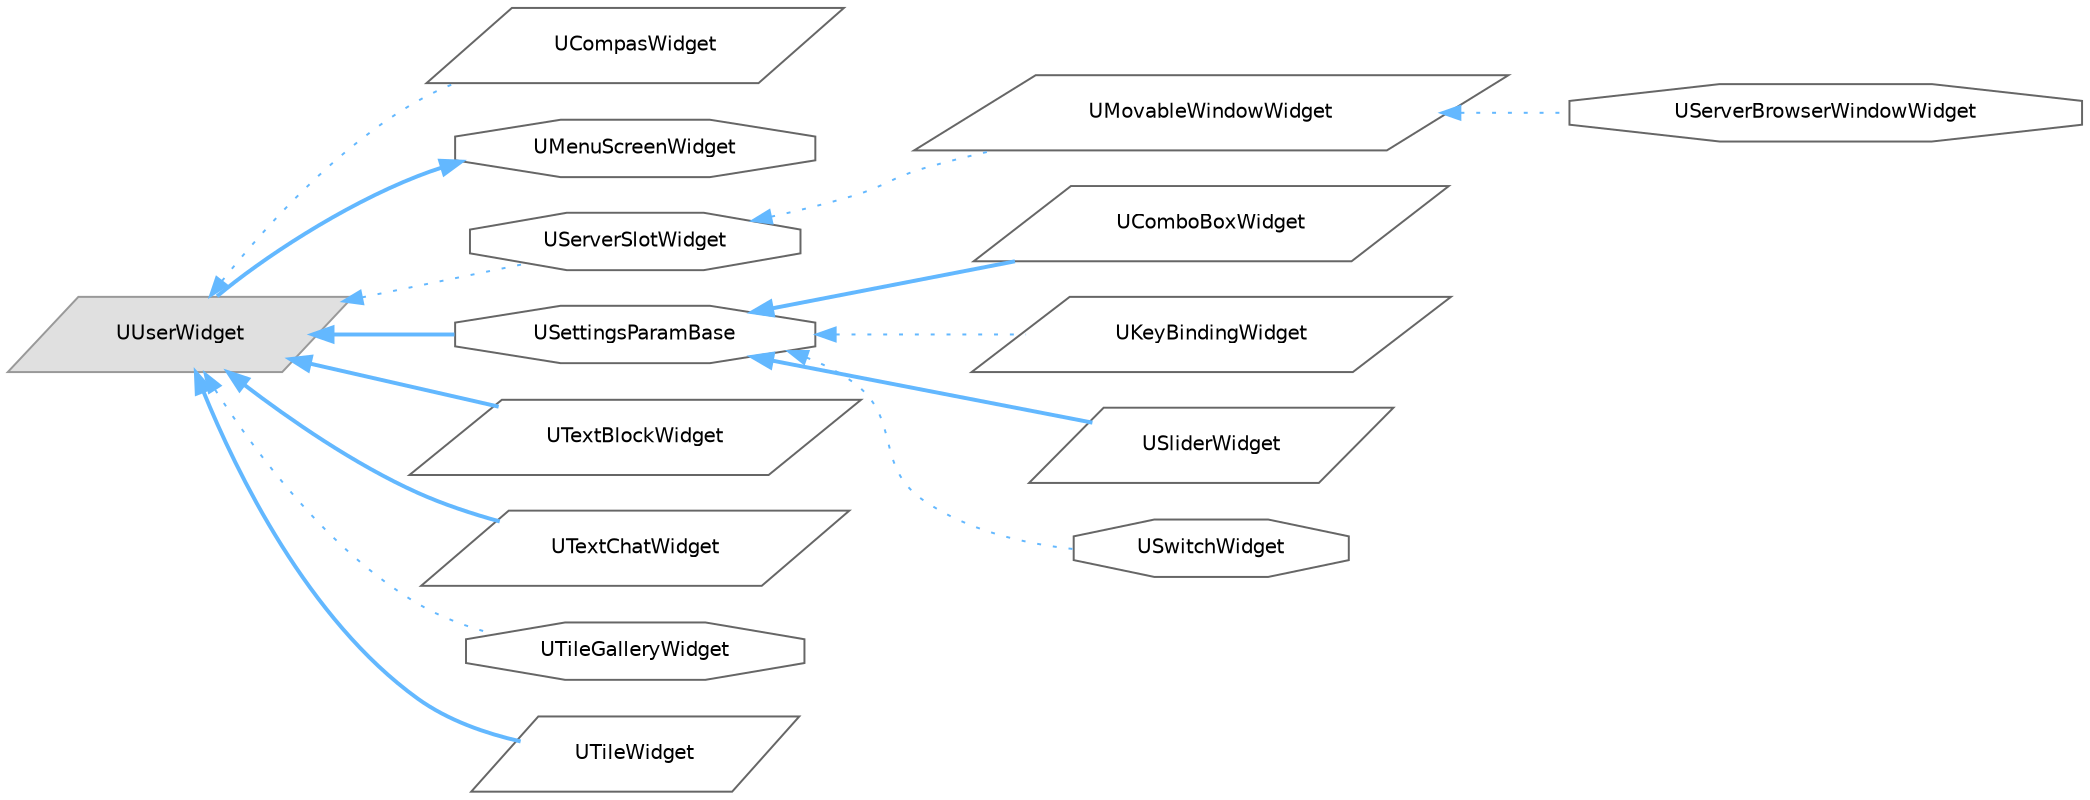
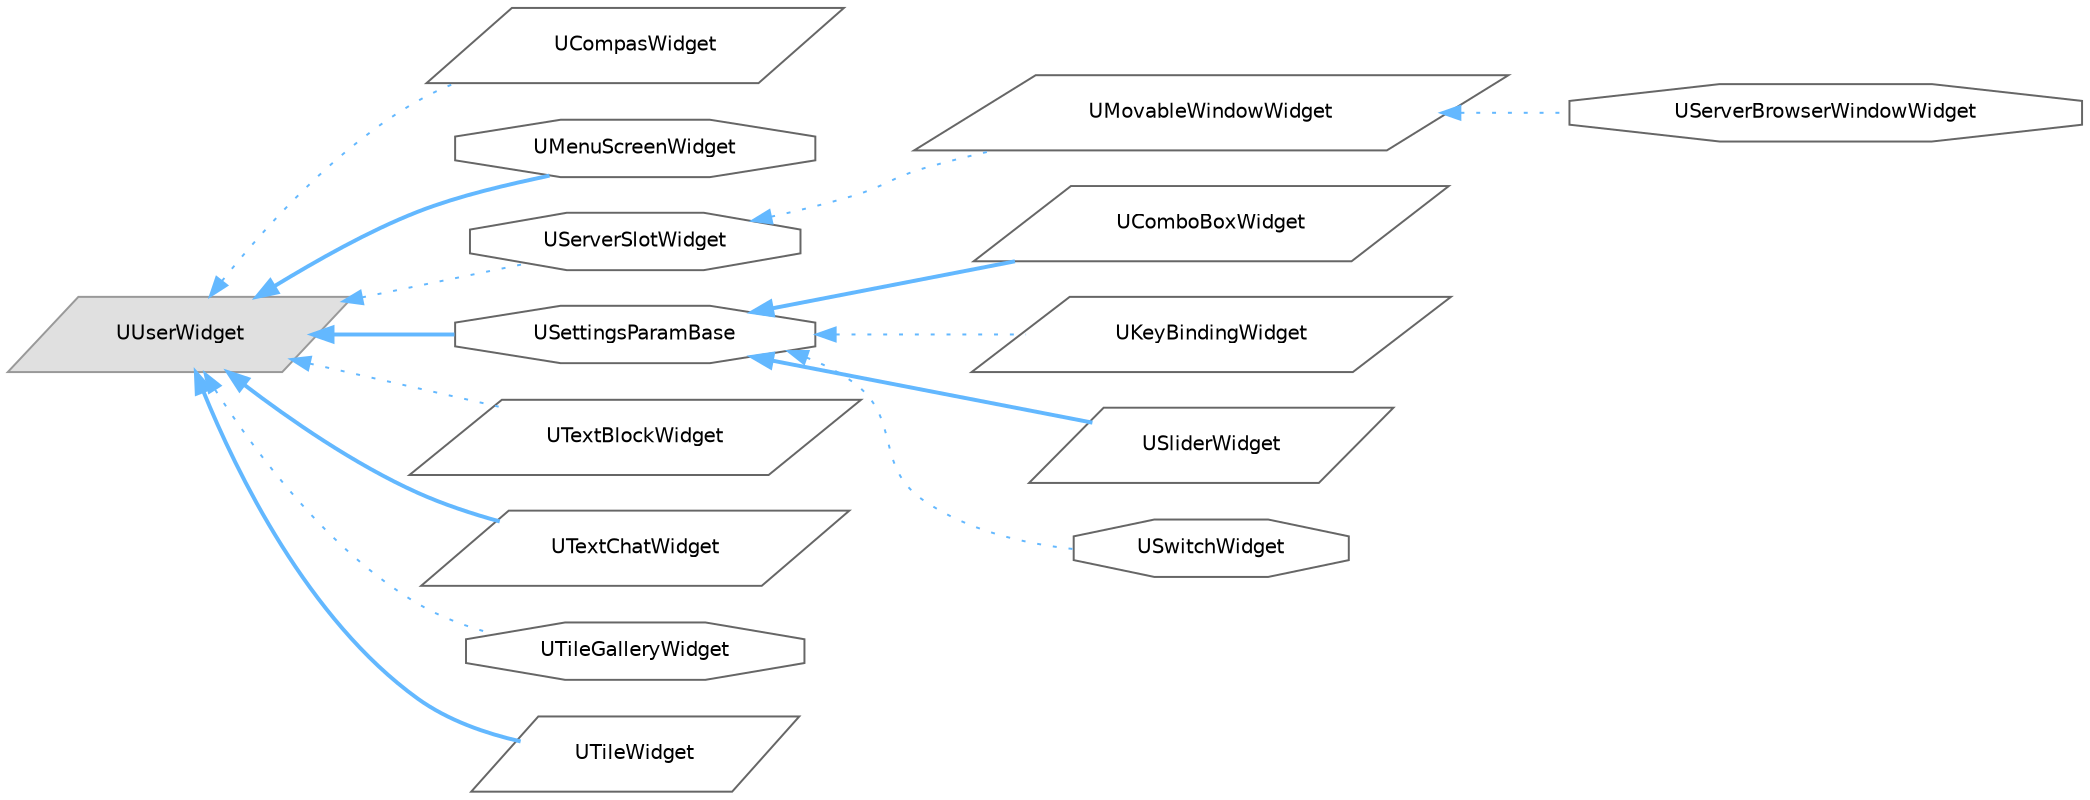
(324, 222) -> (406, 217)
(404, 385) -> (404, 385)
